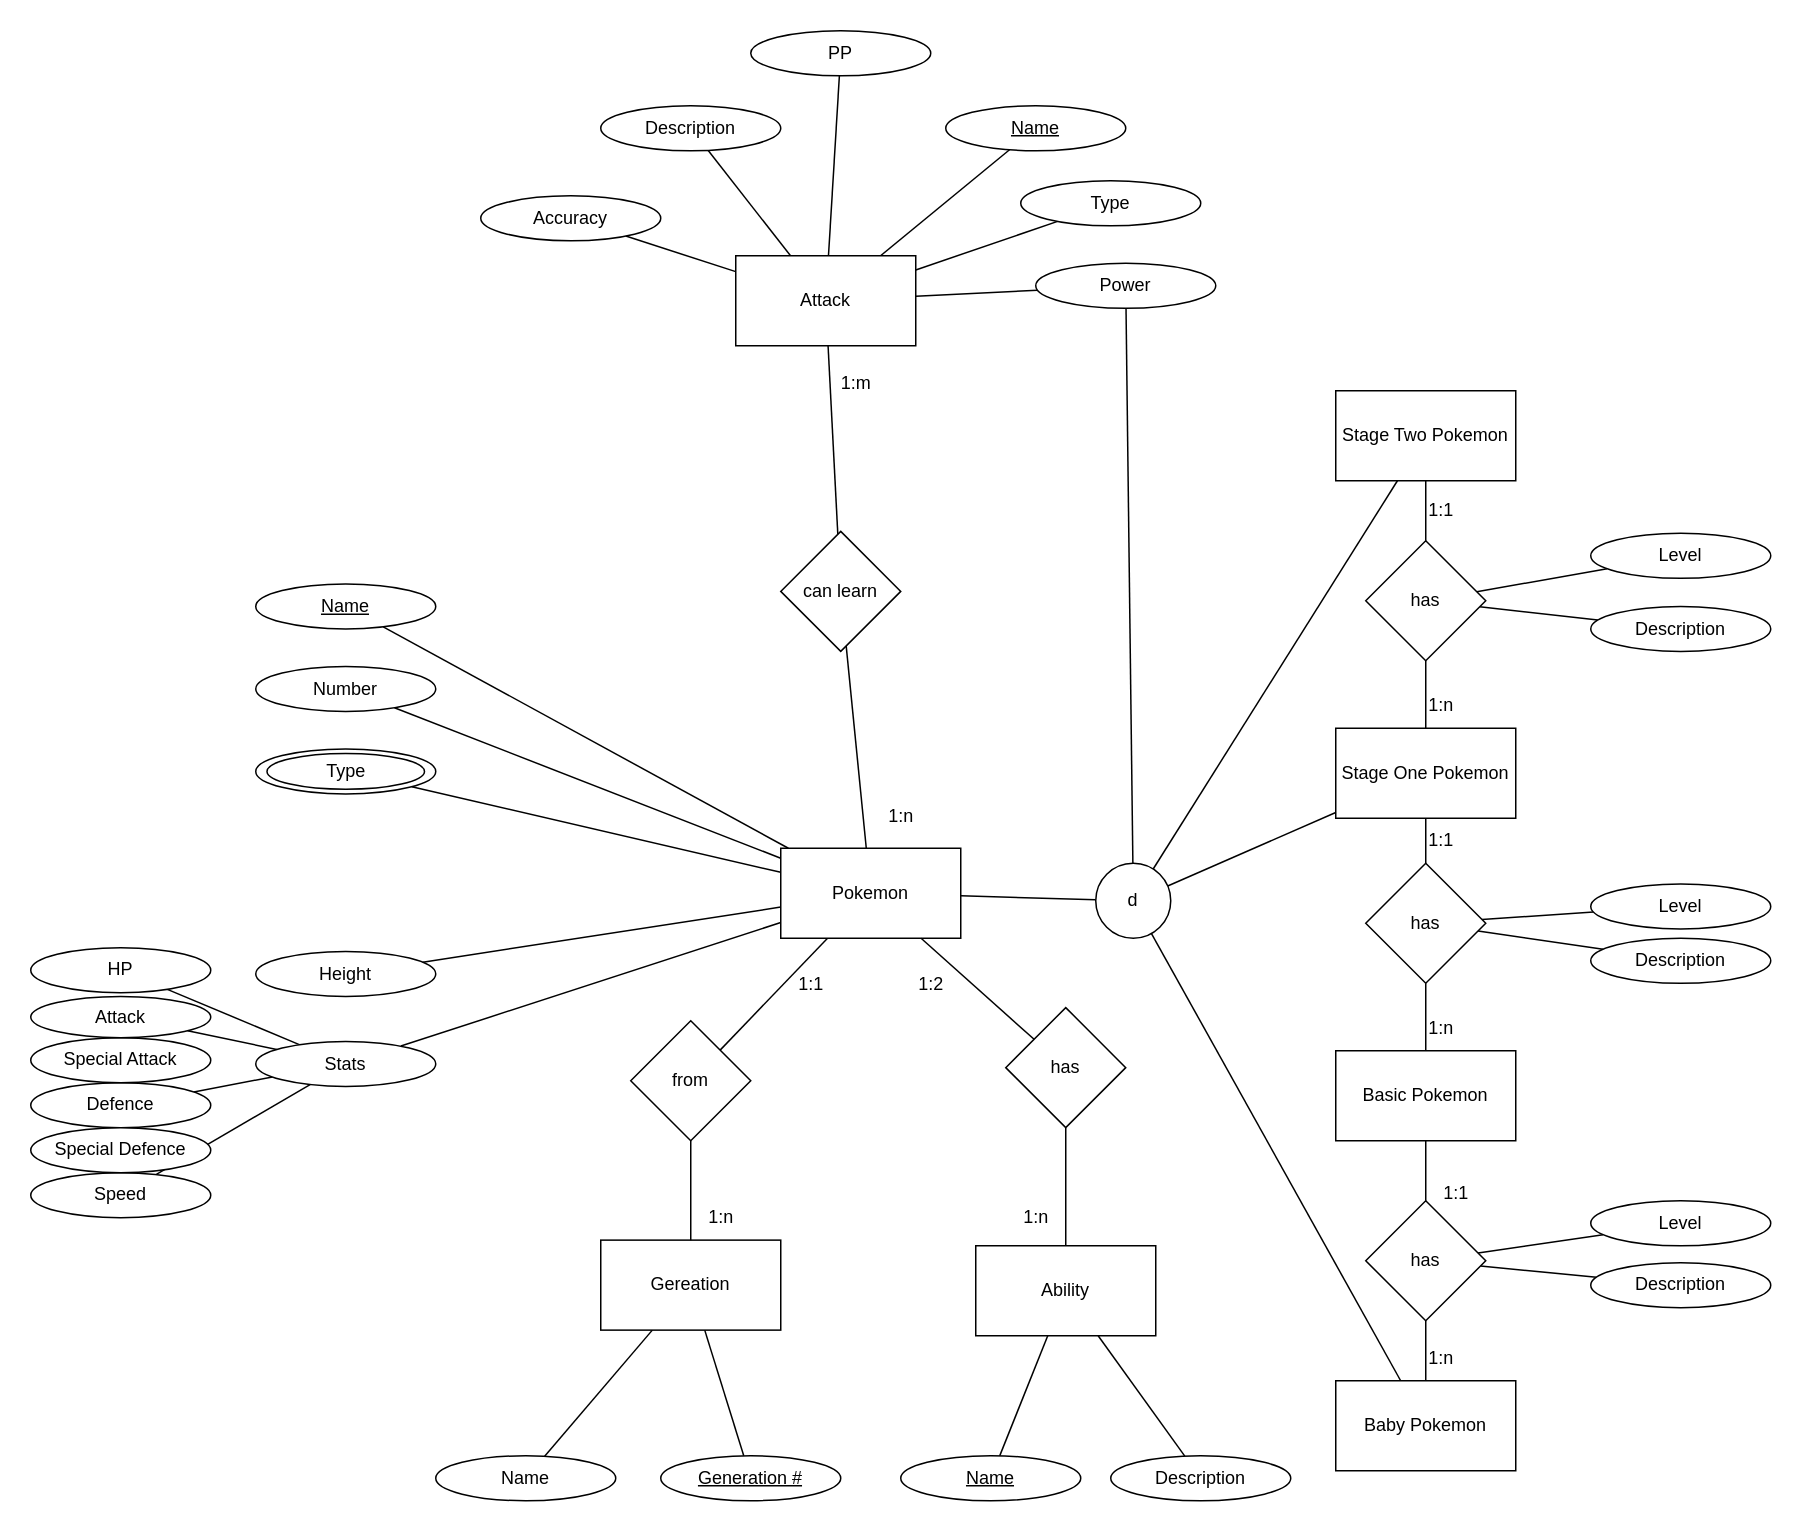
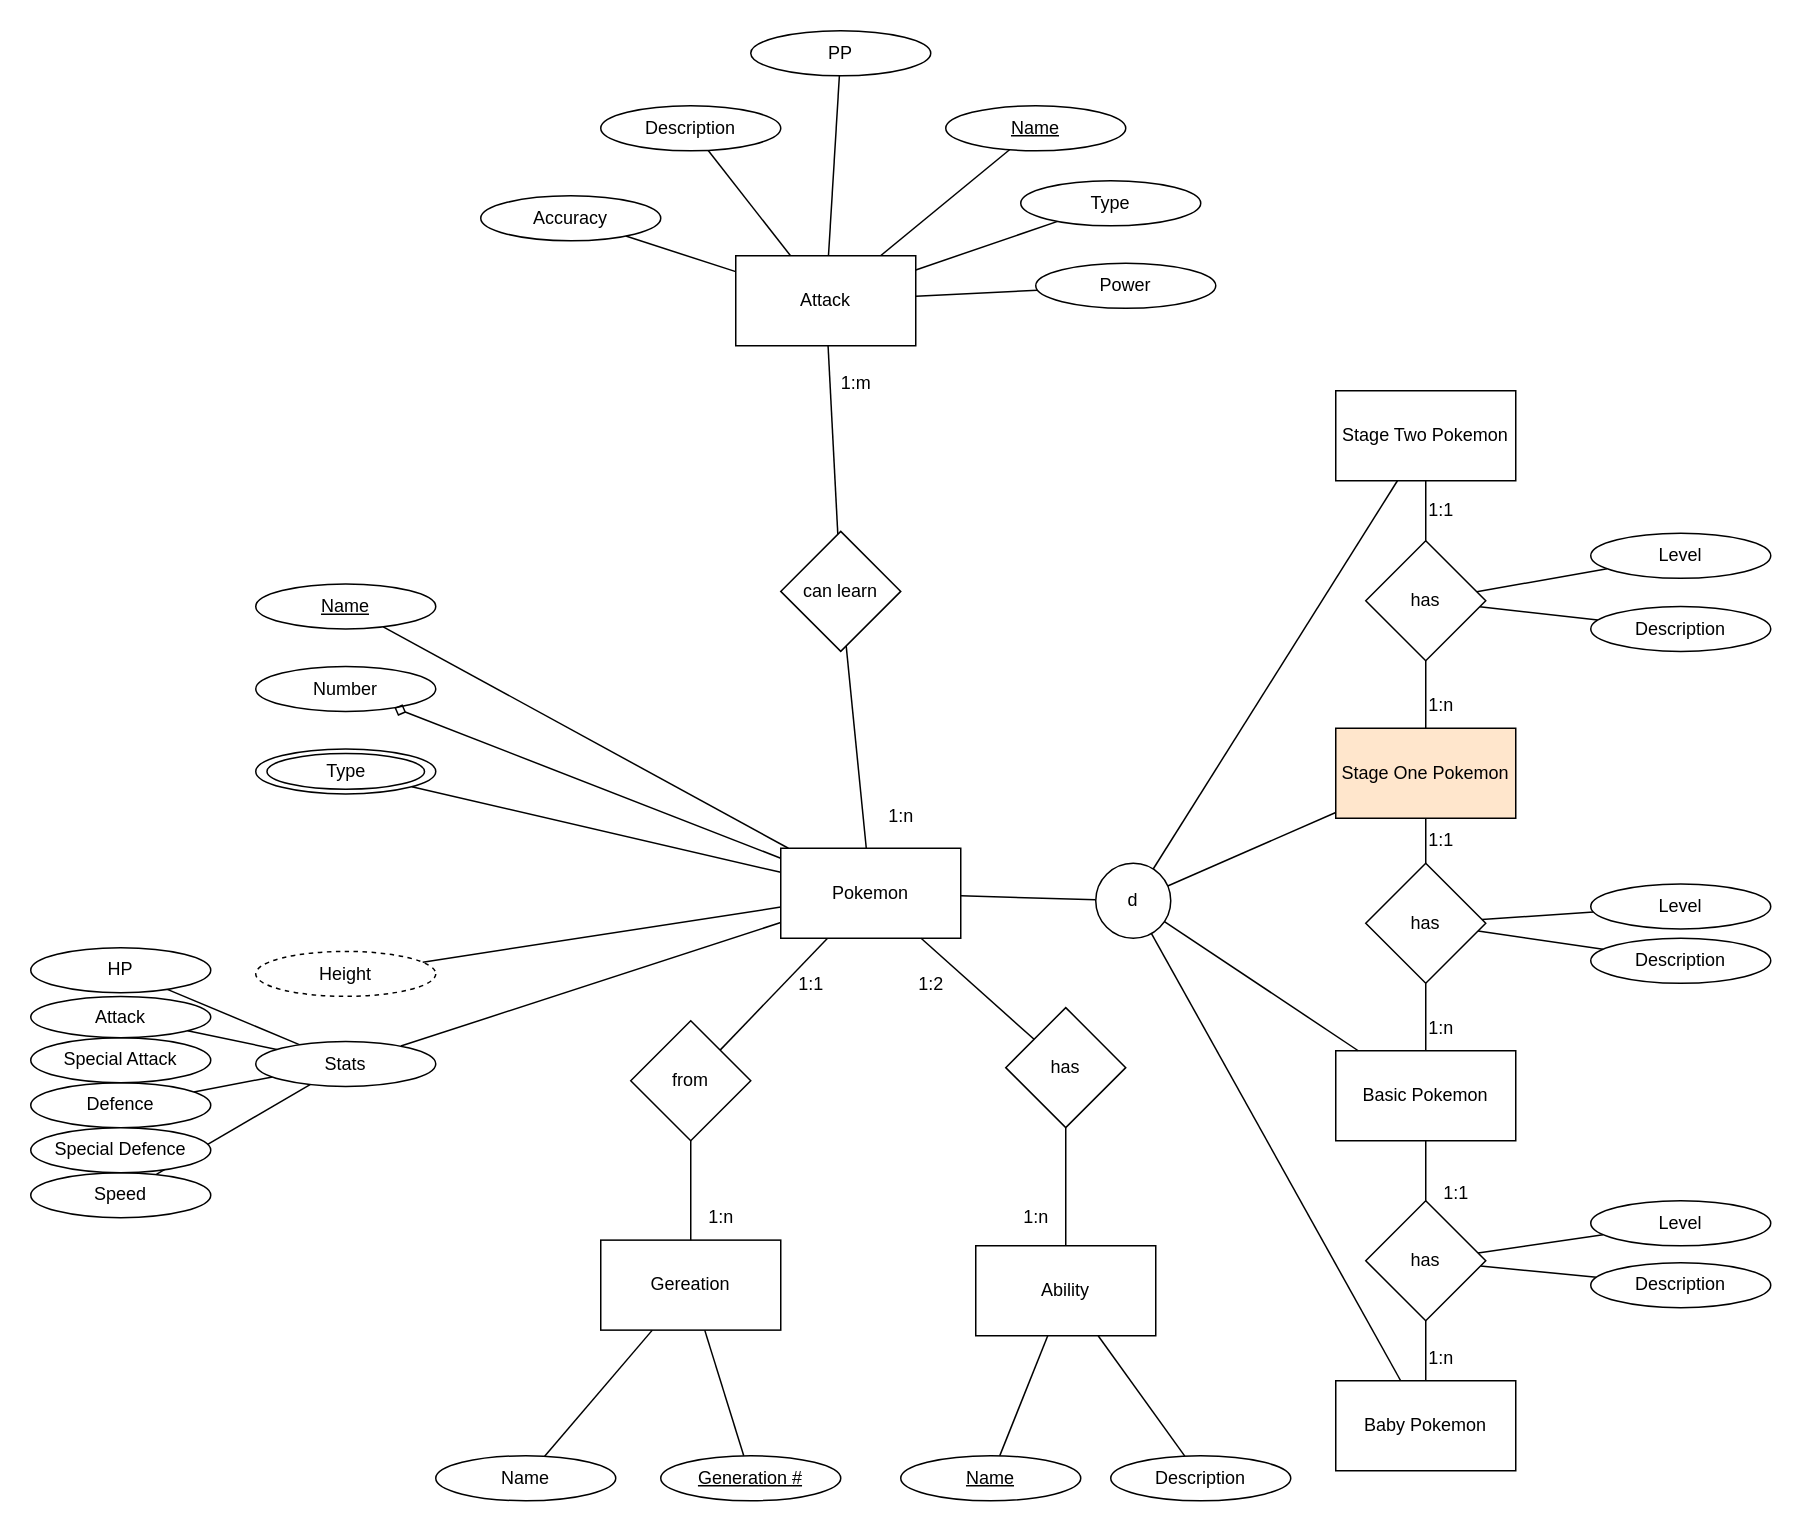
(1129, 586) -> (1261, 986)
(400, 710) -> (406, 712)
(1426, 773) -> (1426, 773)
(346, 974) -> (346, 974)
